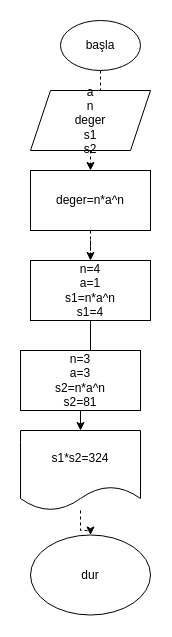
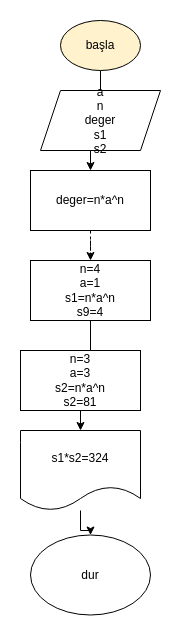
(101, 46) -> (101, 46)
(91, 121) -> (101, 121)
(99, 121) -> (99, 121)
(91, 291) -> (91, 291)
(81, 525) -> (81, 525)
